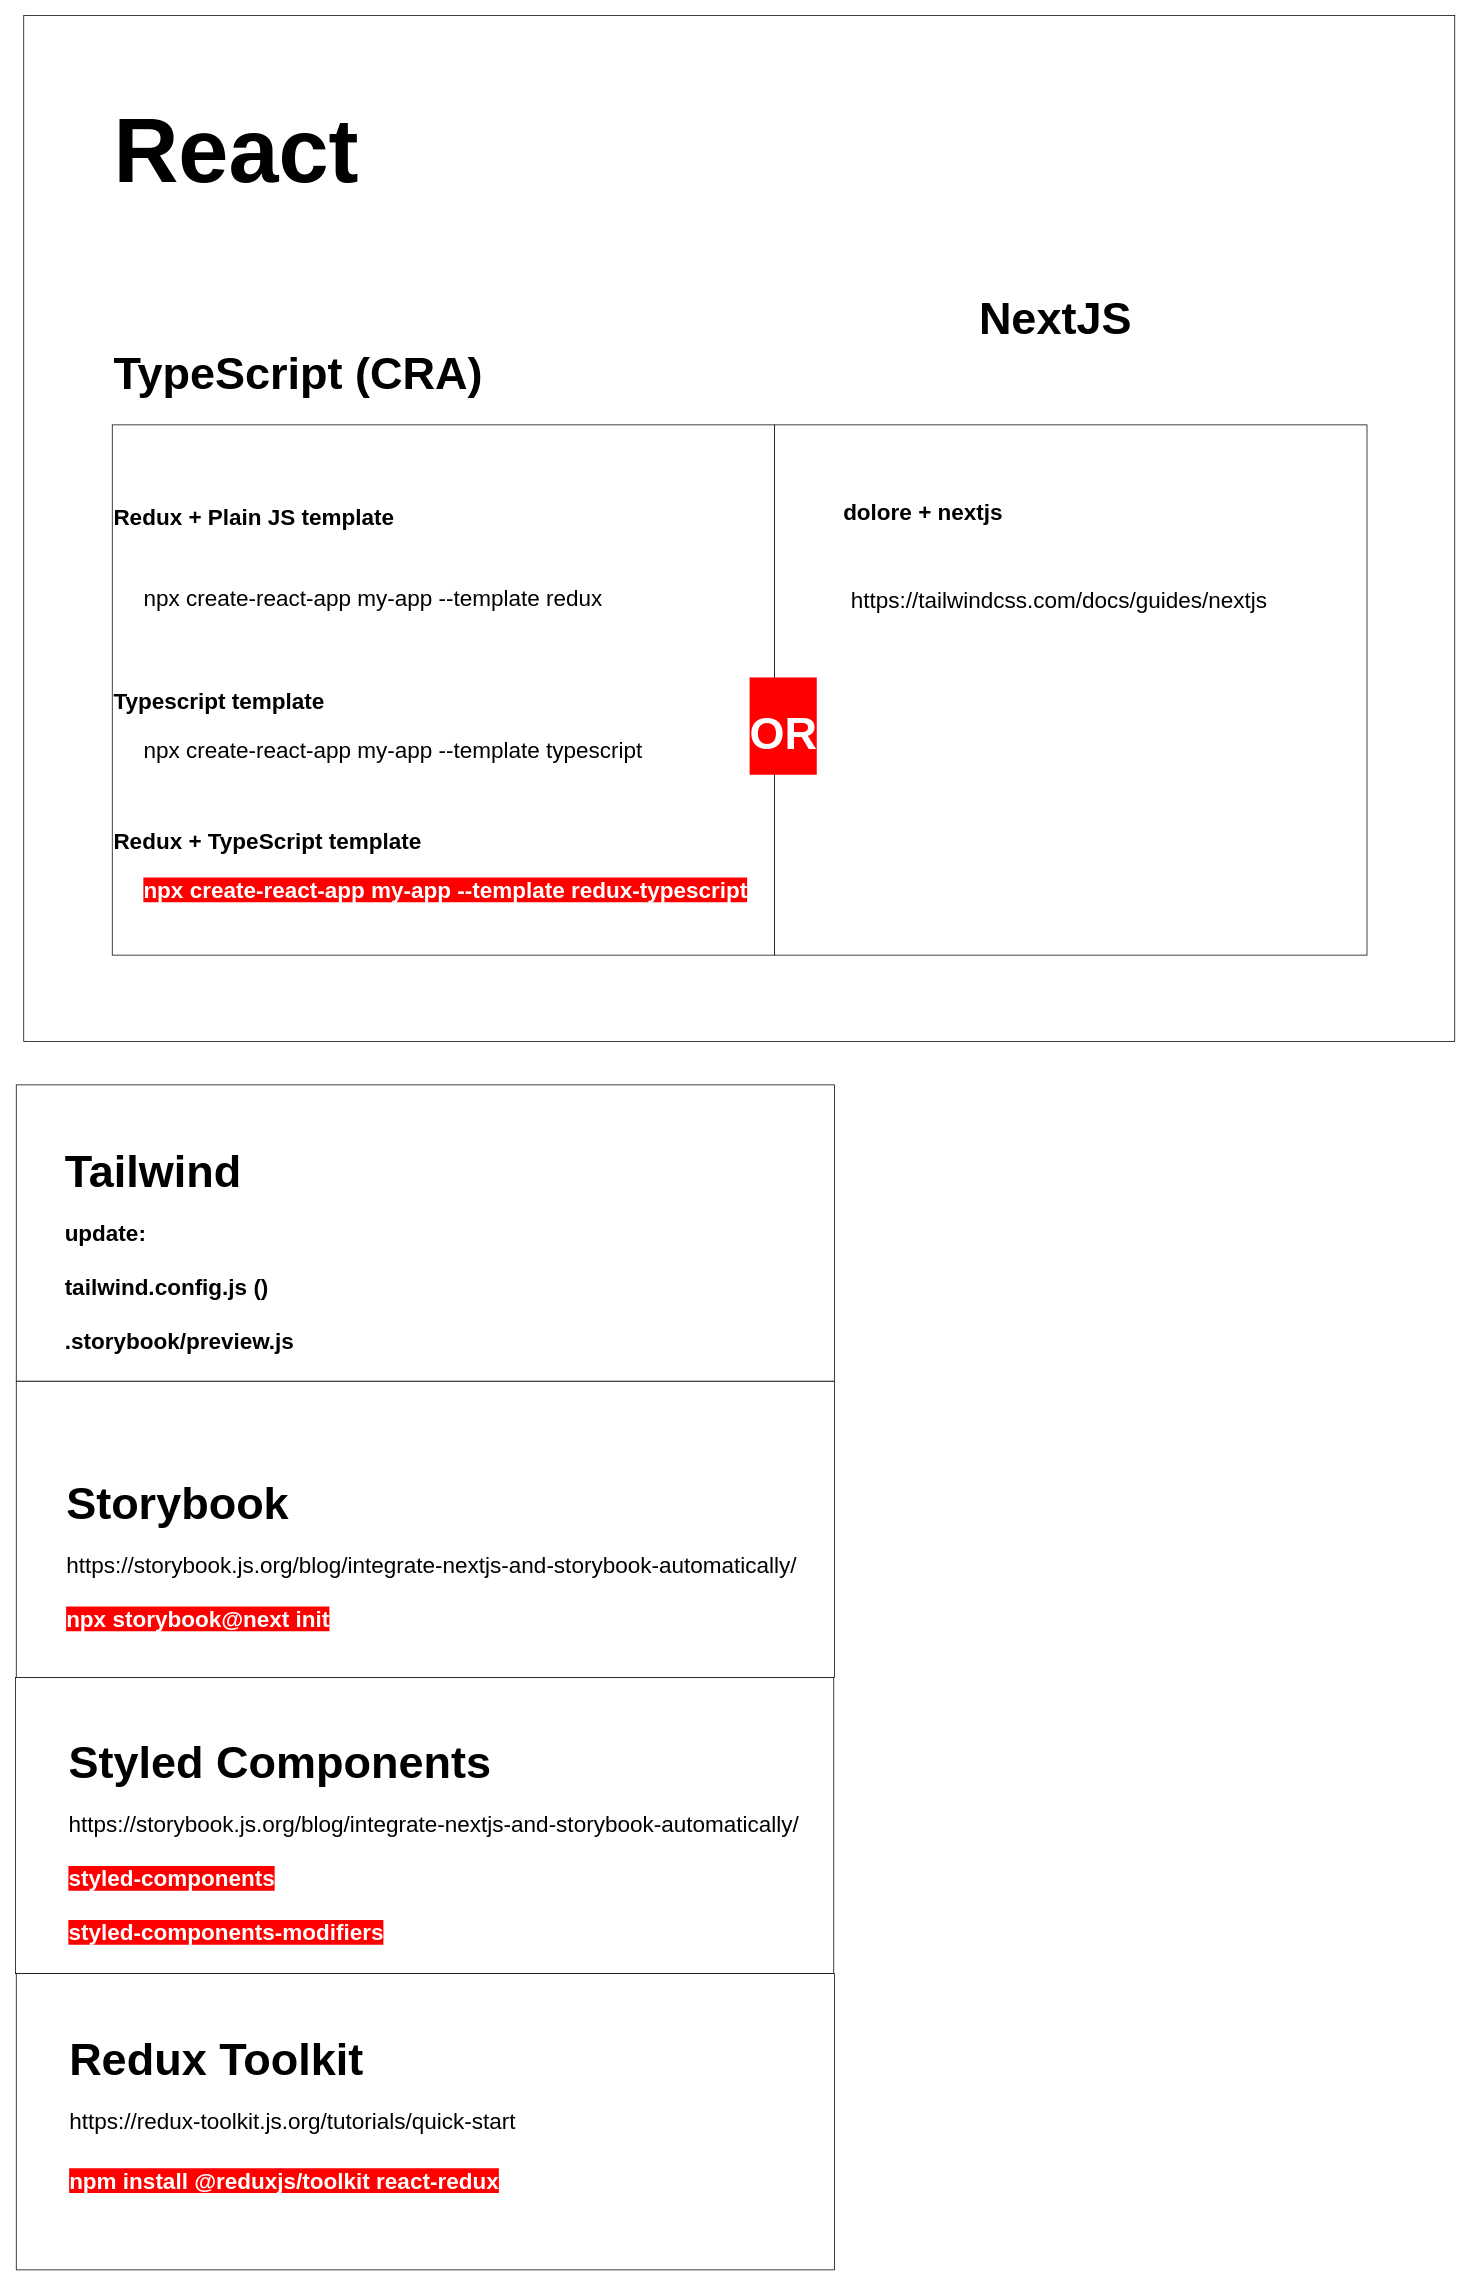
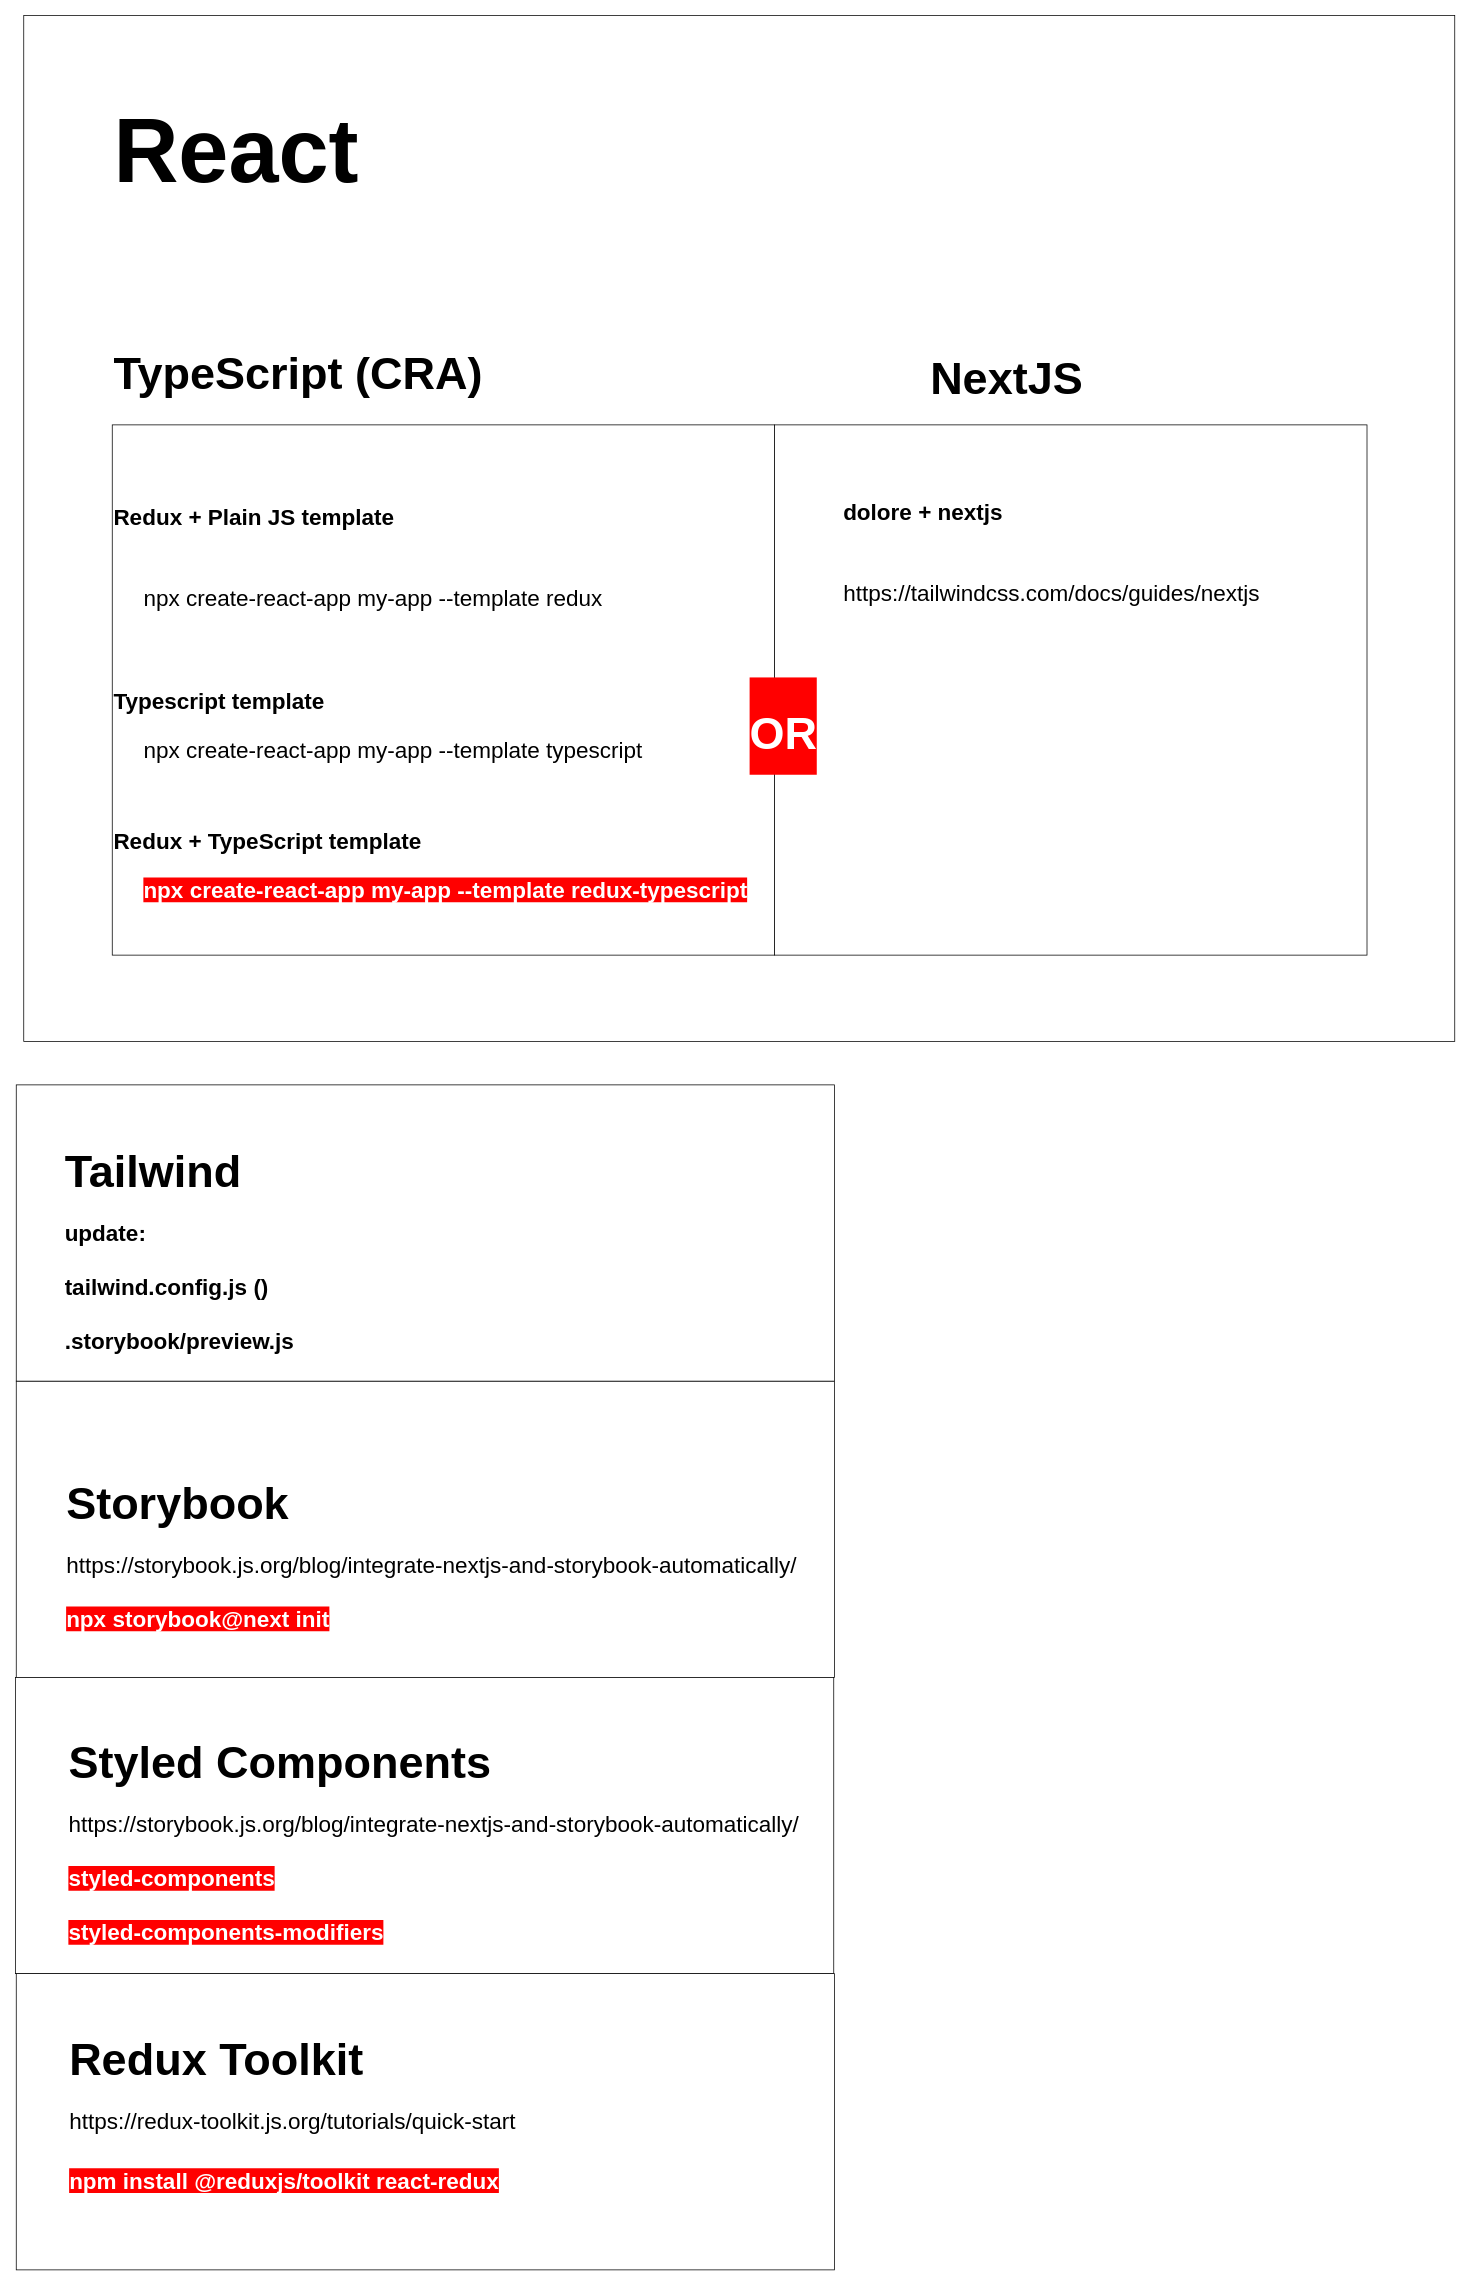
(1089, 317) -> (1041, 377)
(1093, 729) -> (1085, 721)
